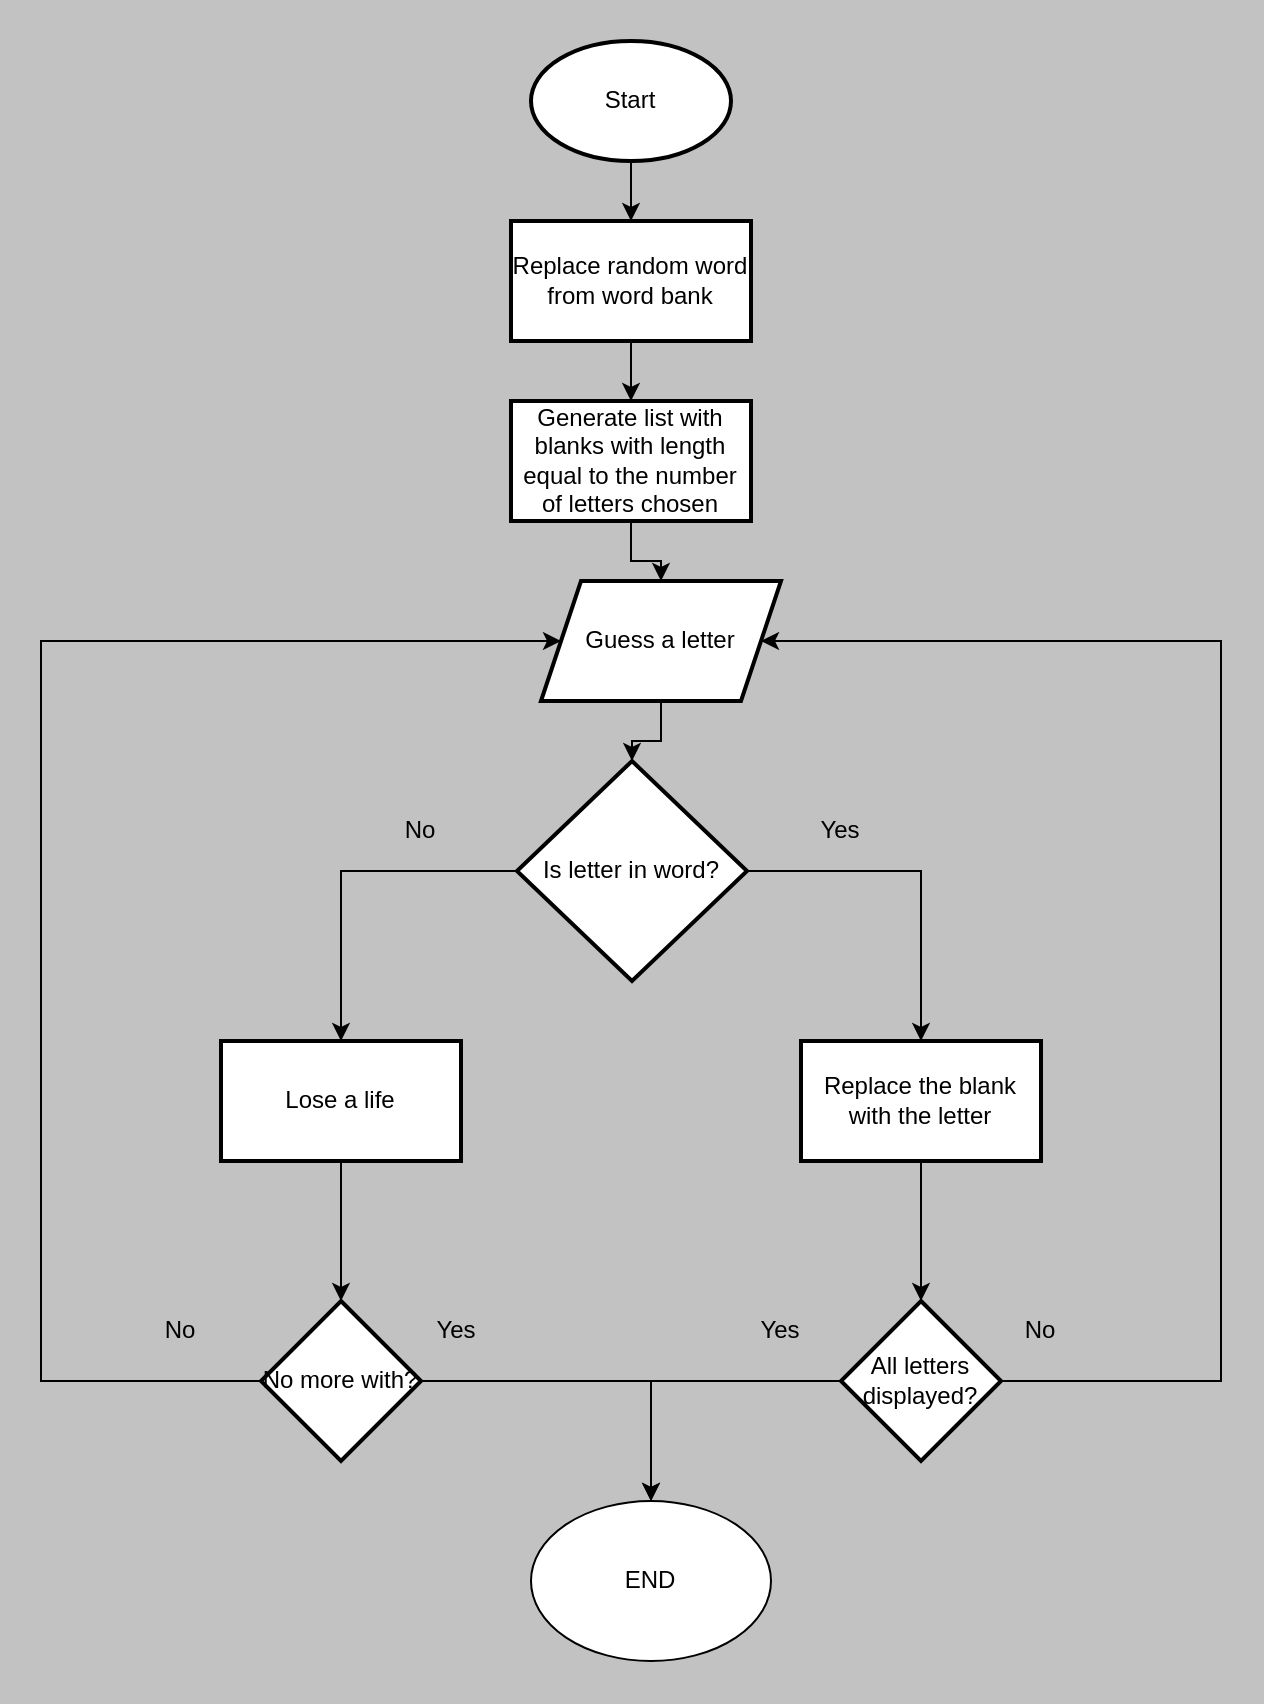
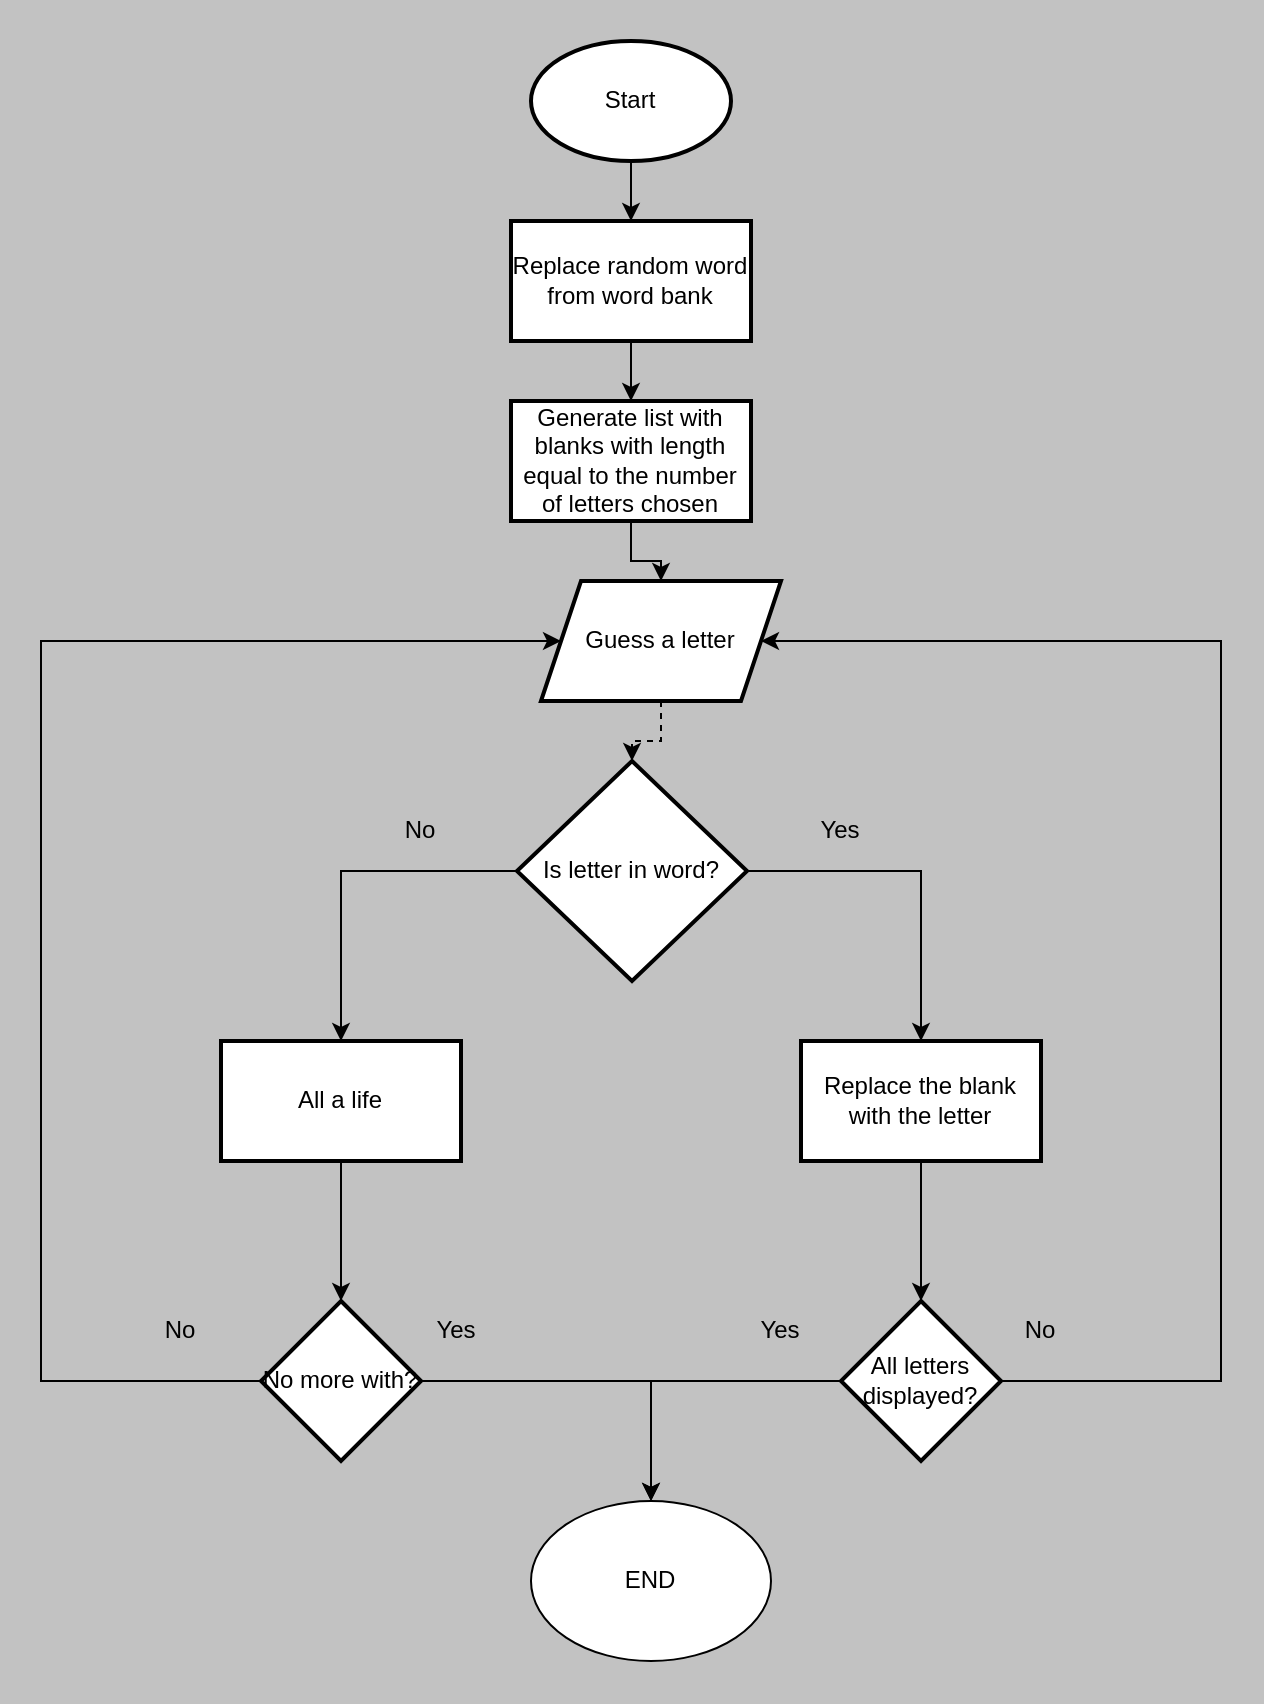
(661, 738) -> (661, 738)
(341, 1101) -> (341, 1101)
